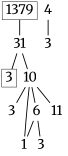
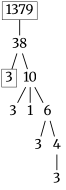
(20, 44) -> (20, 44)
(57, 112) -> none
(30, 129) -> (52, 129)
